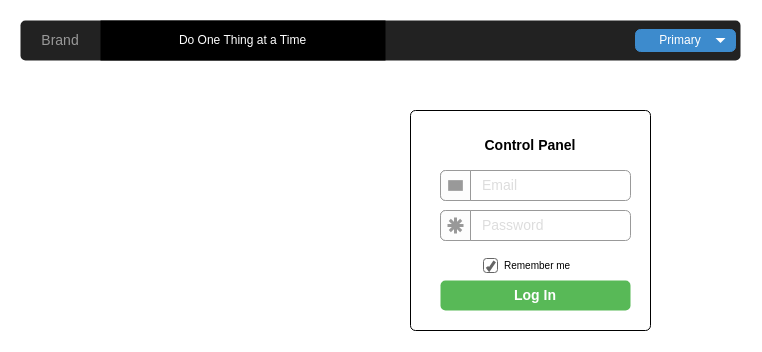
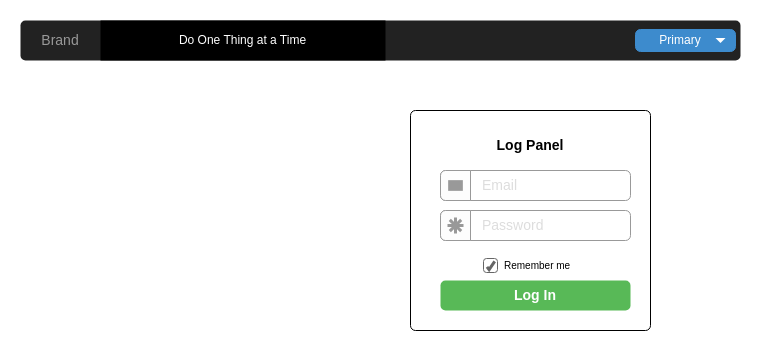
(531, 146) -> (531, 146)
